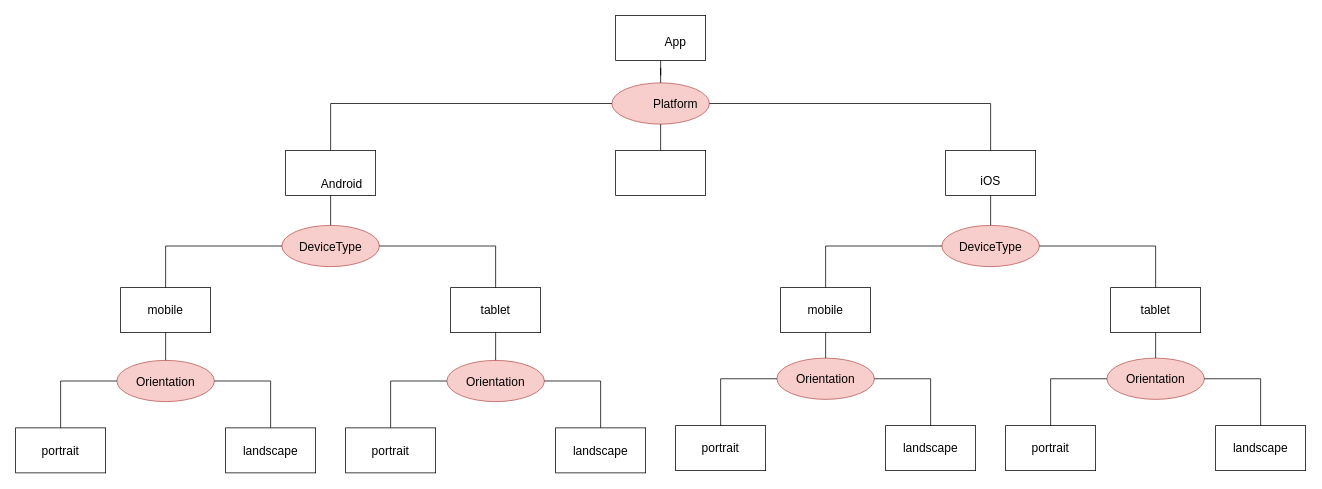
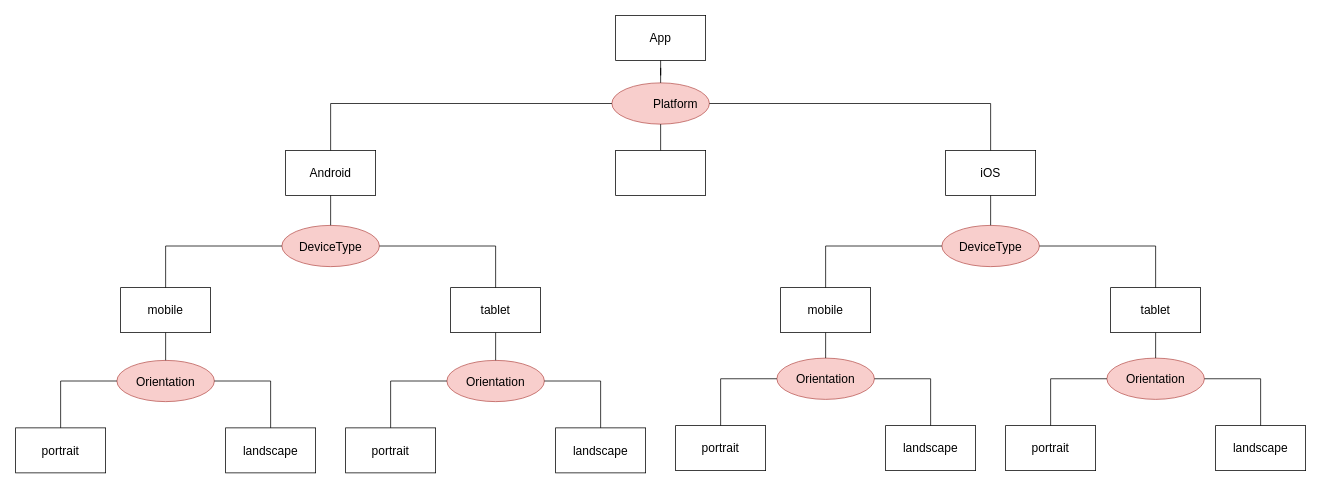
(675, 42) -> (660, 38)
(990, 180) -> (990, 173)
(342, 184) -> (330, 173)
